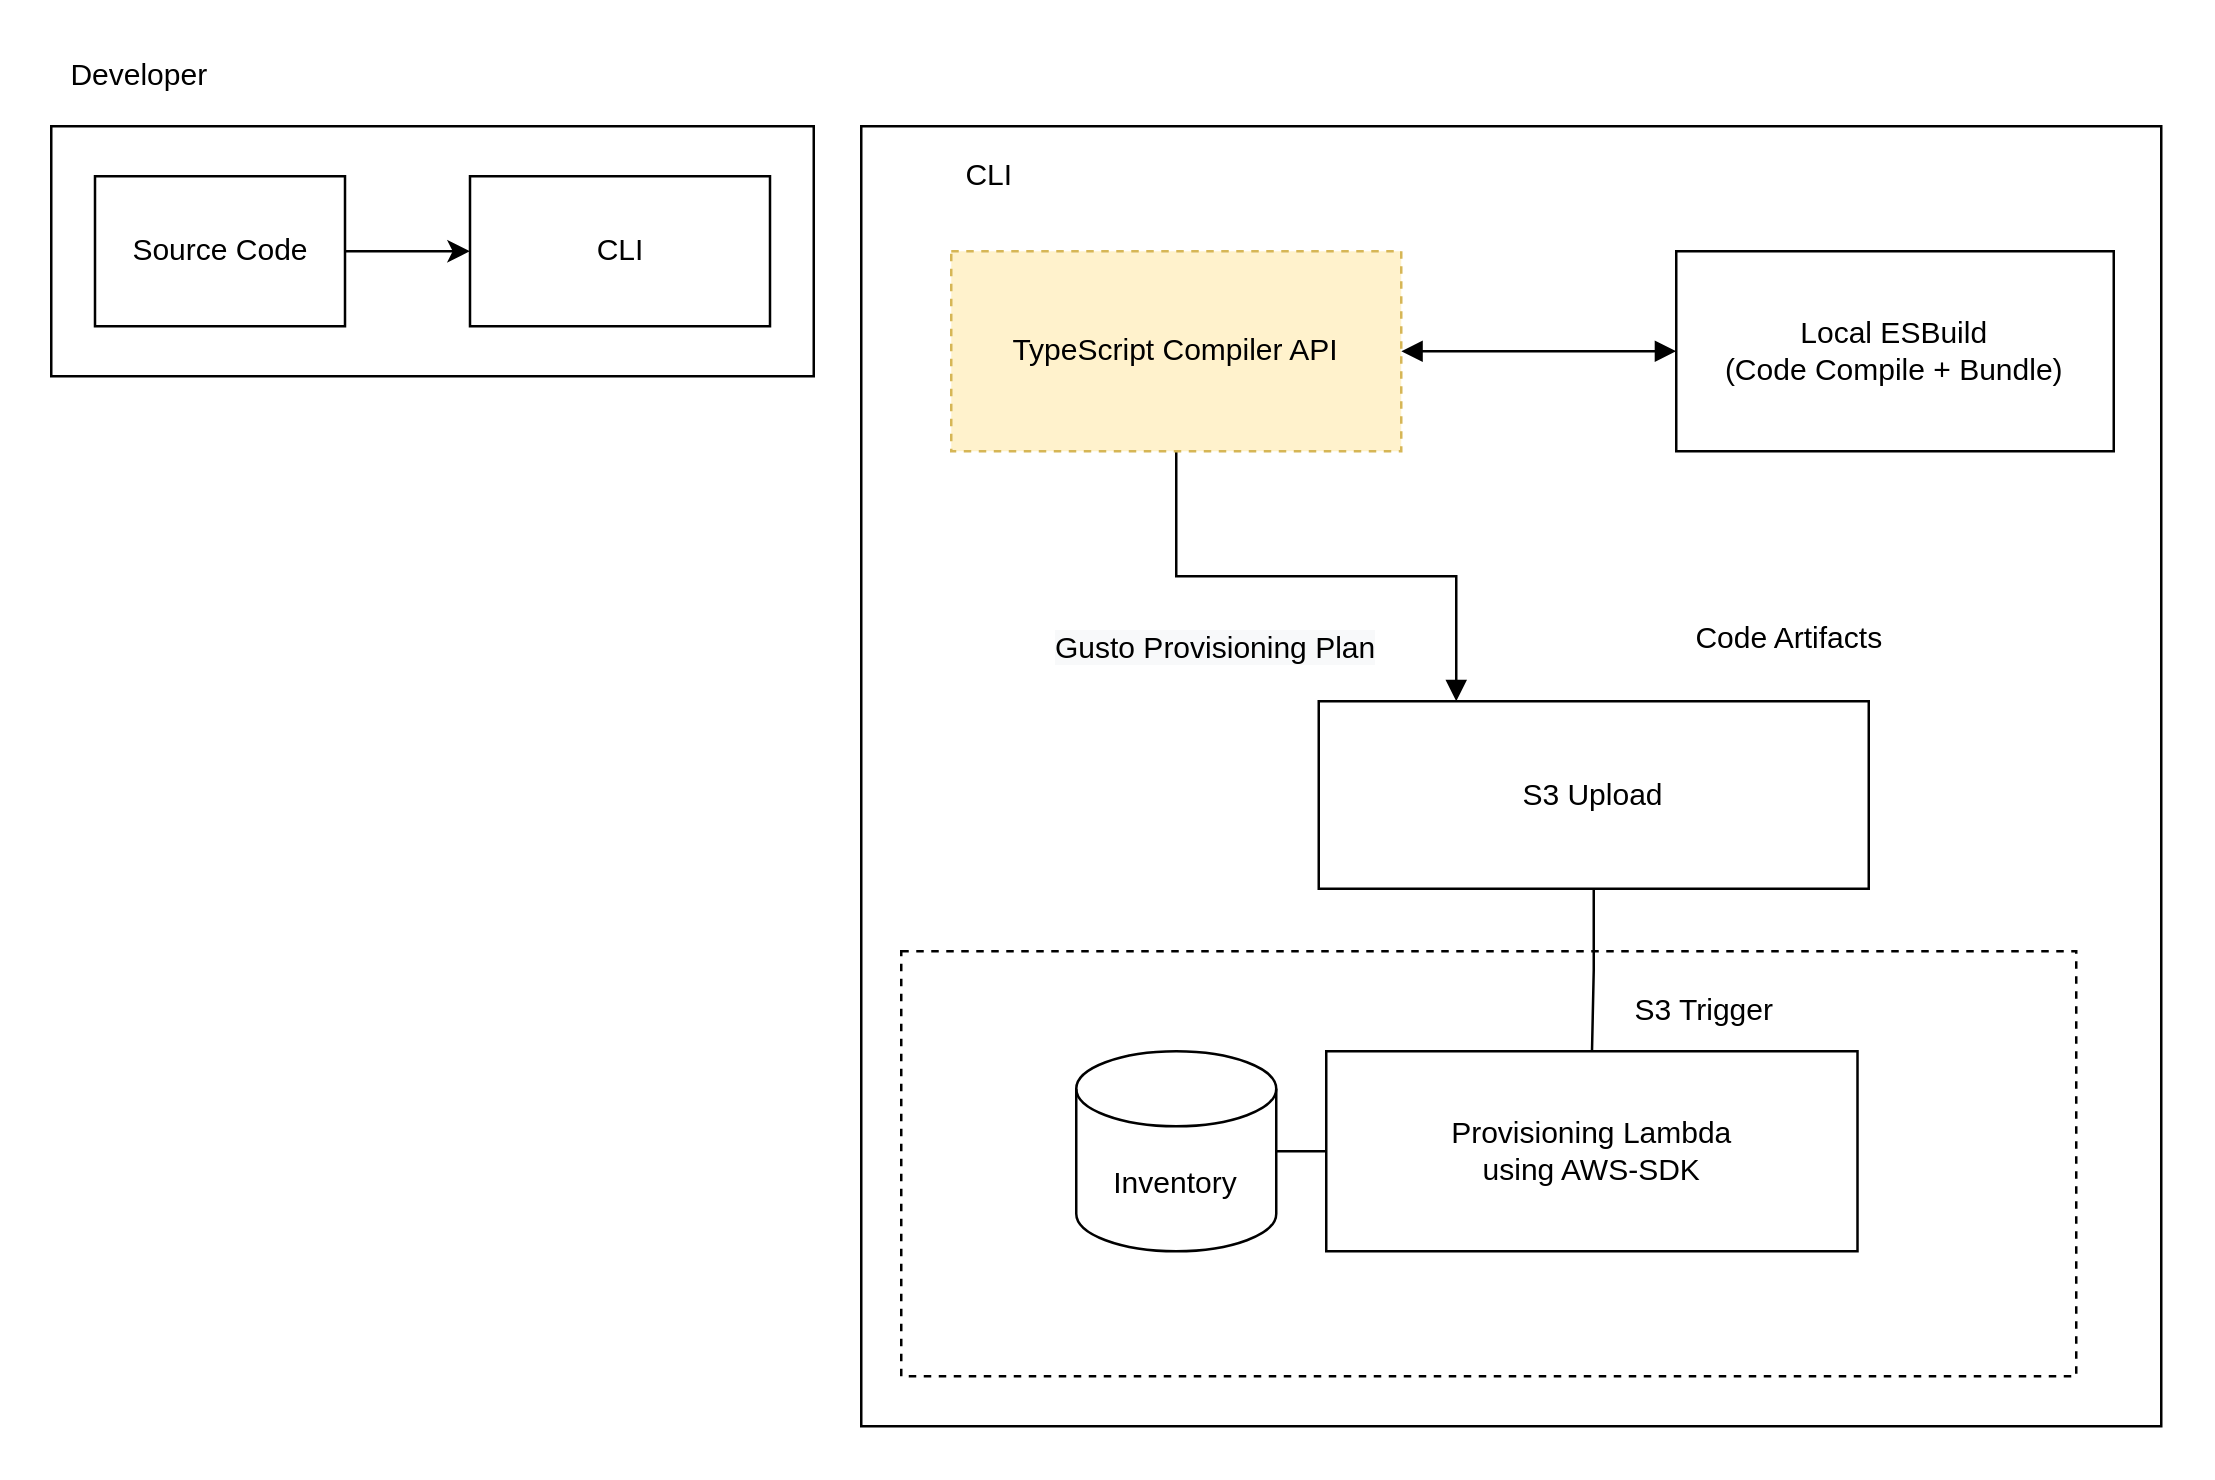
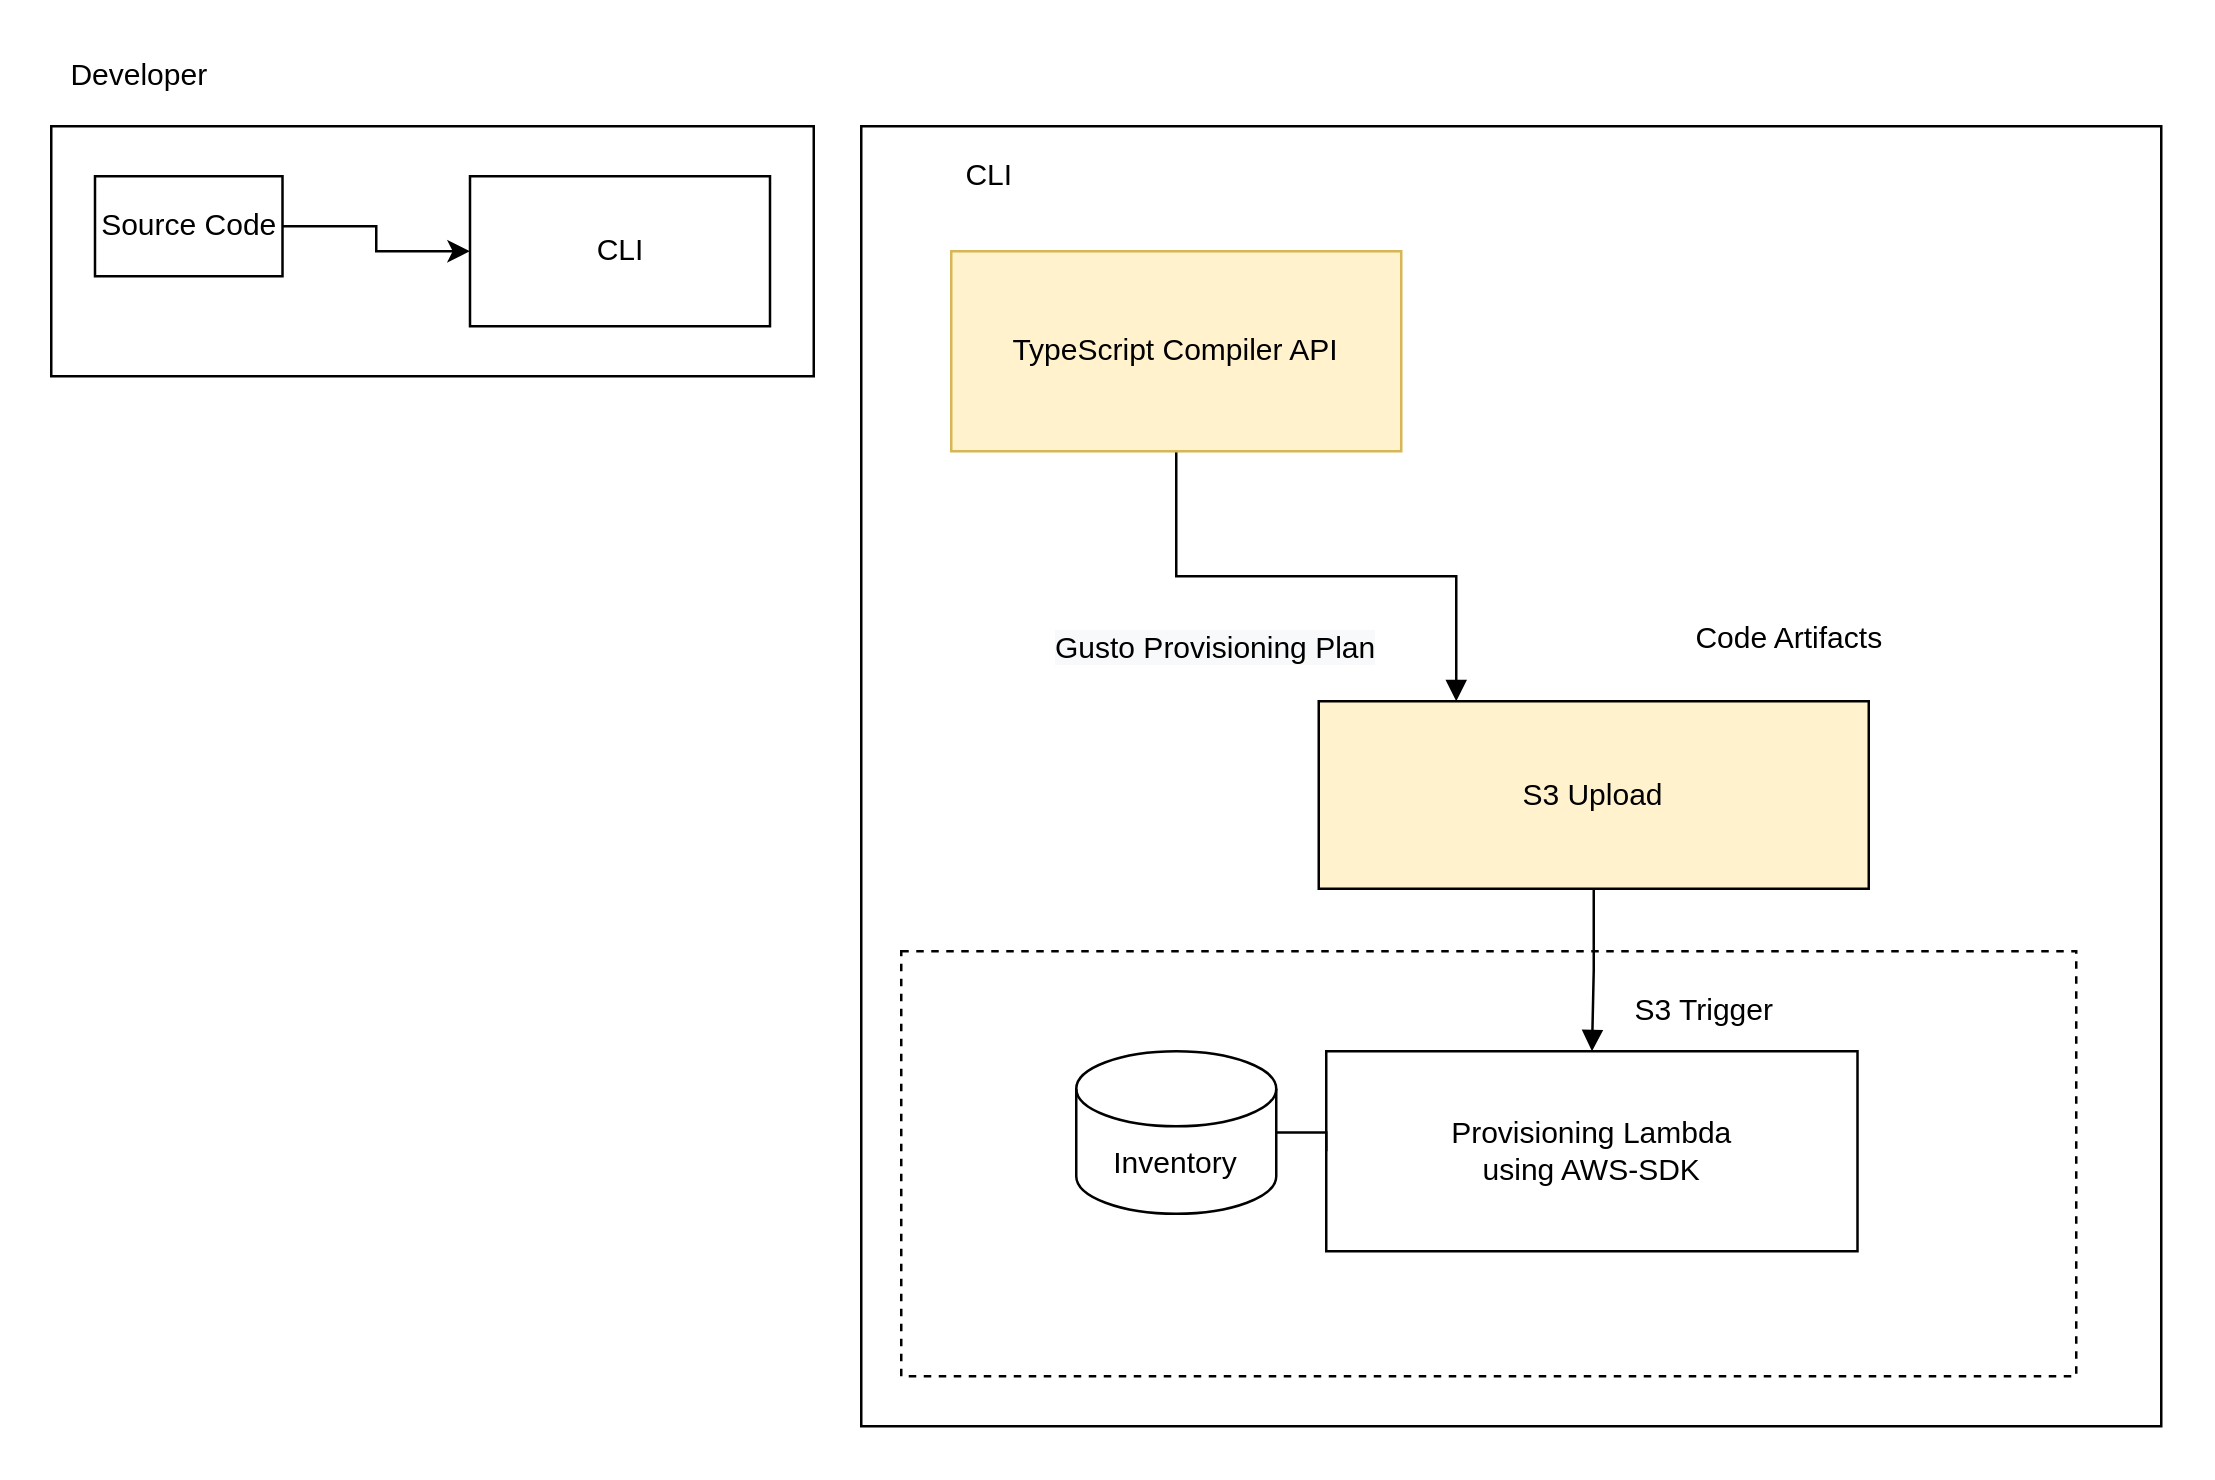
(220, 251) -> (189, 226)
(1176, 351) -> (1176, 351)
(1539, 351) -> none
(1895, 351) -> none
(1594, 795) -> (1594, 795)
(1592, 1038) -> (1592, 1029)
(1176, 1151) -> (1176, 1133)
